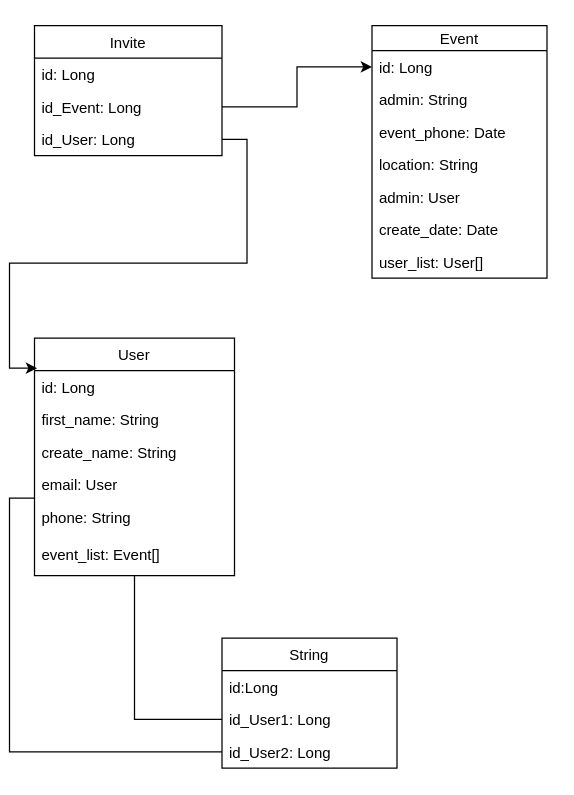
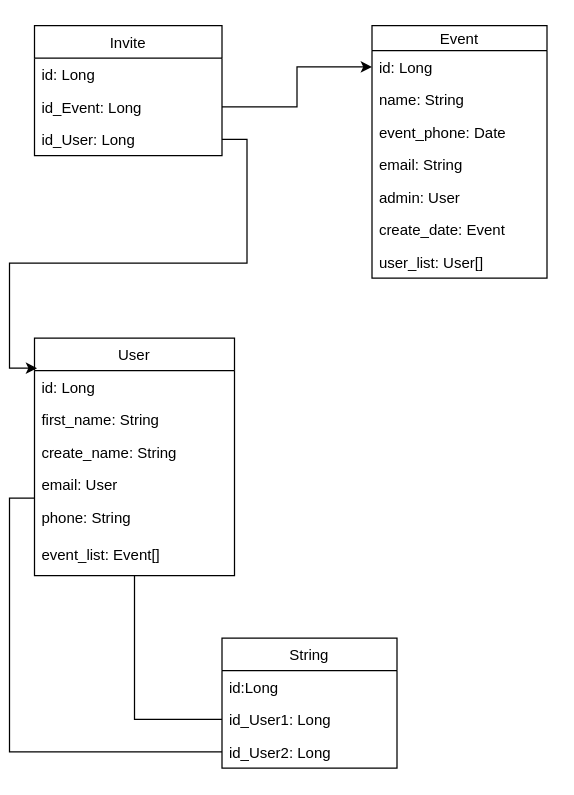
(426, 100) -> (423, 100)
(436, 165) -> (424, 165)
(446, 230) -> (450, 230)
